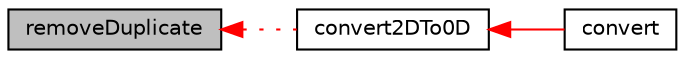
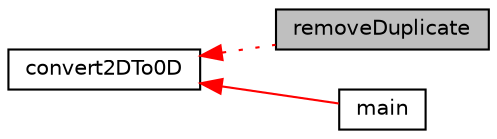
(270, 29) -> (249, 49)
(620, 29) -> (382, 110)
